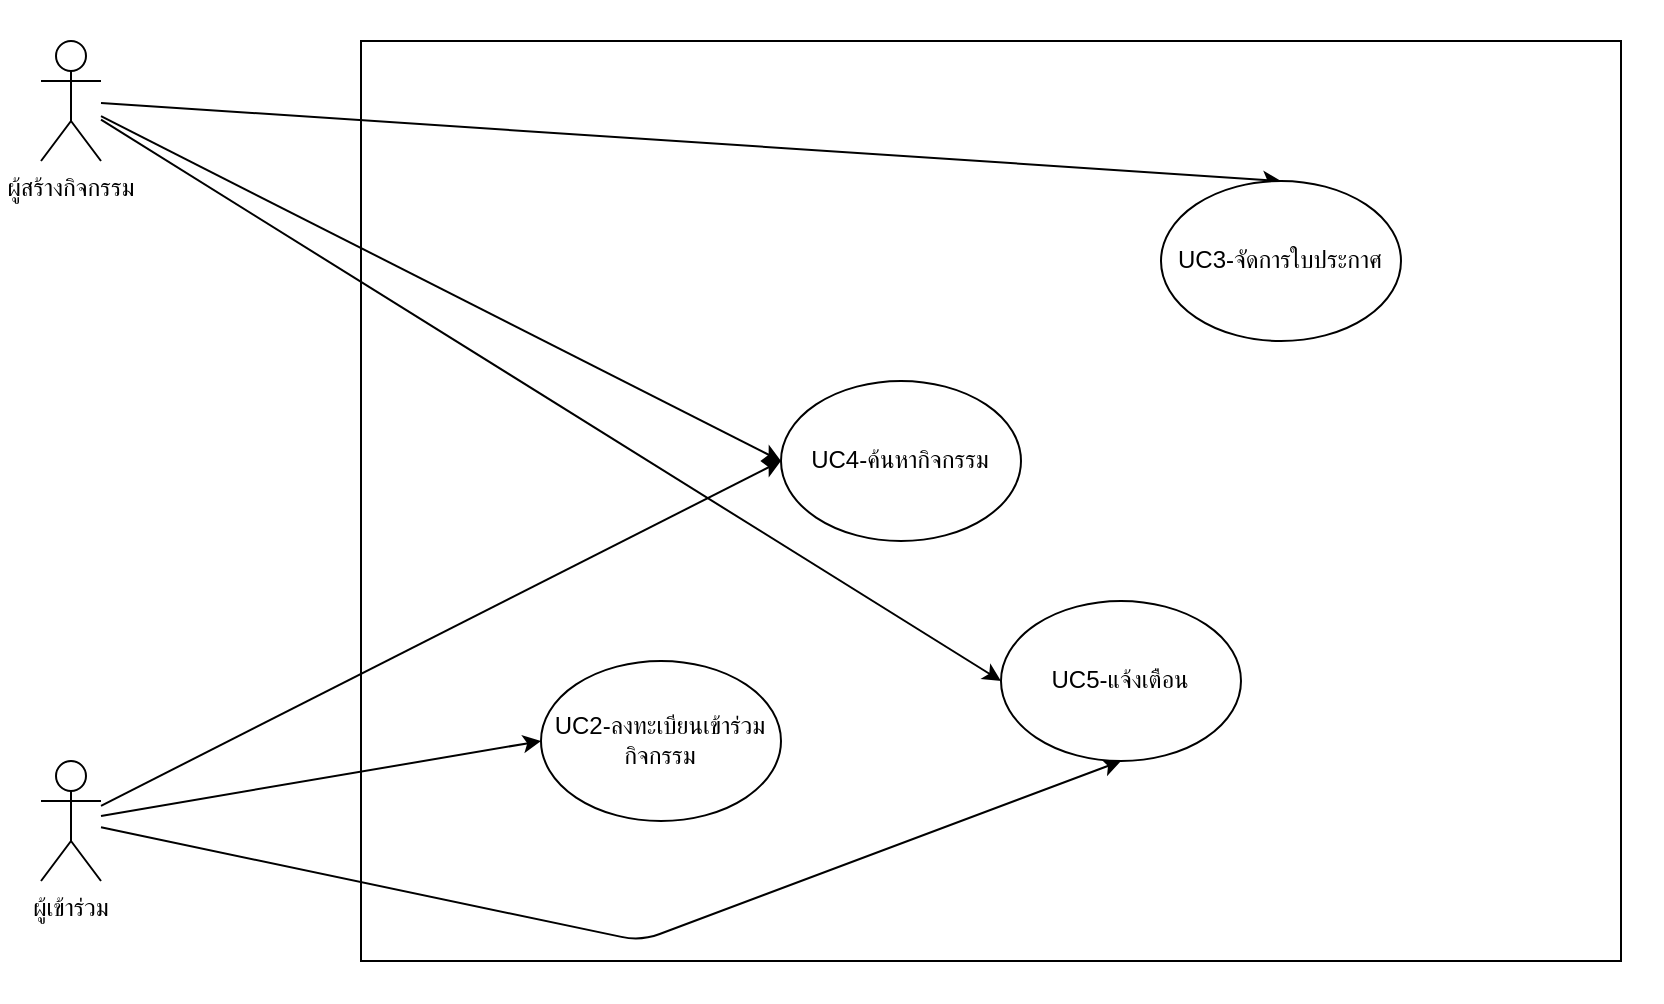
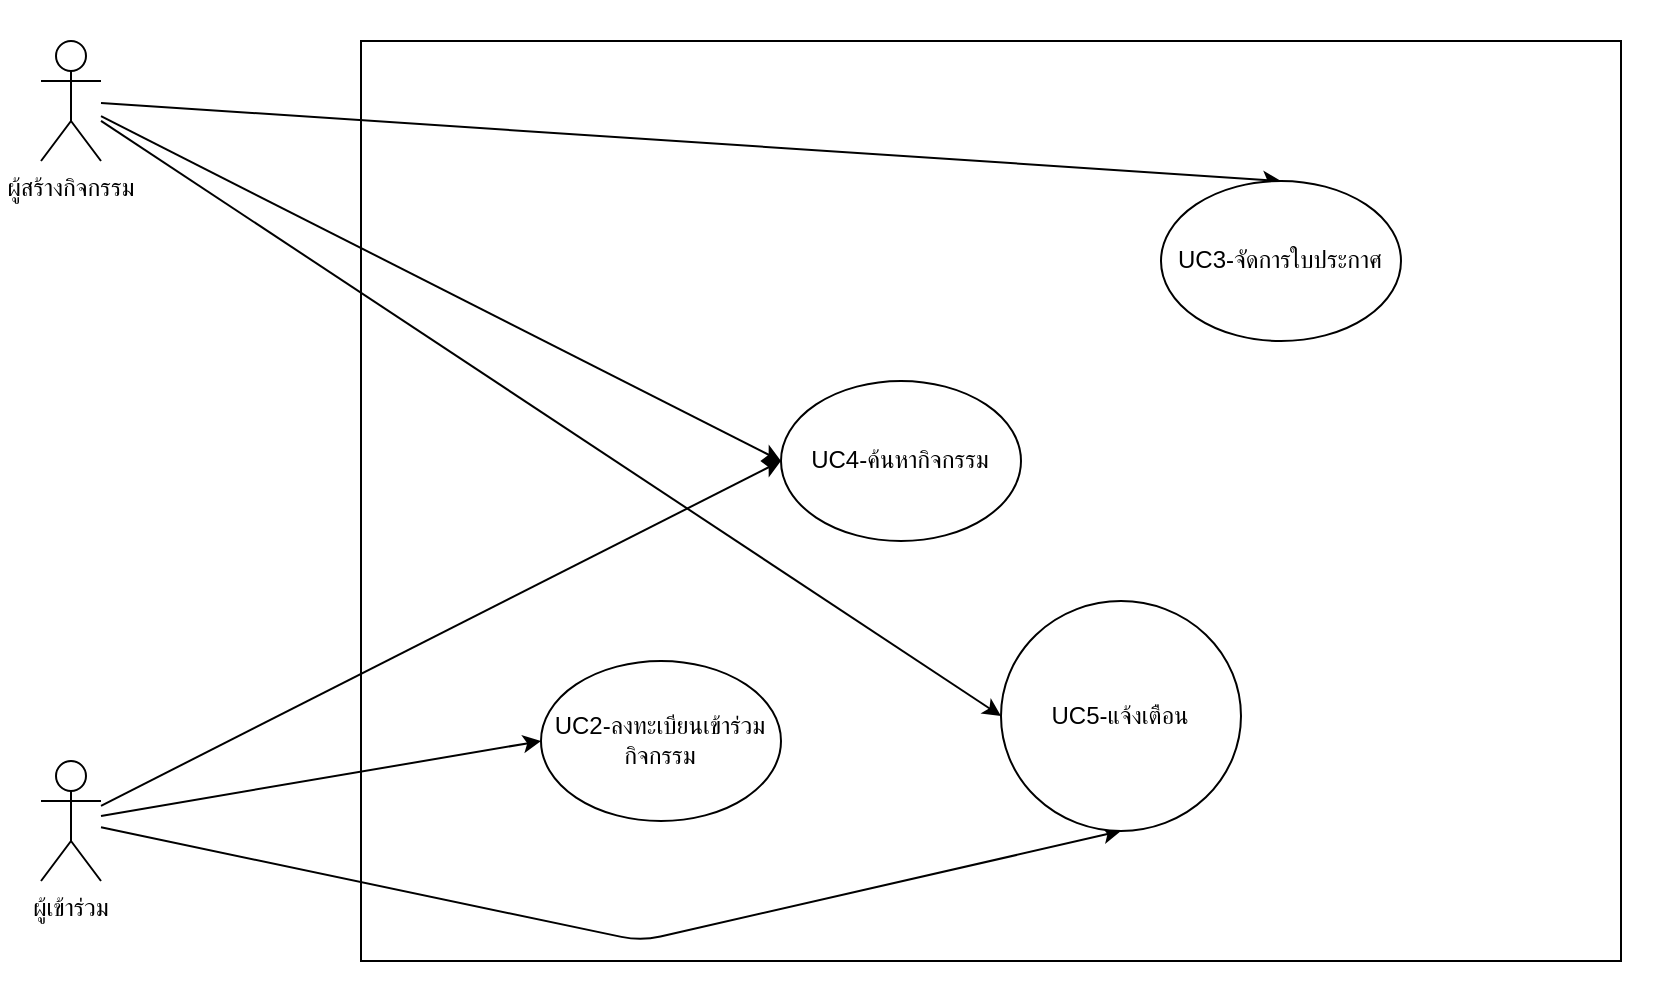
(1121, 681) -> (1121, 716)
